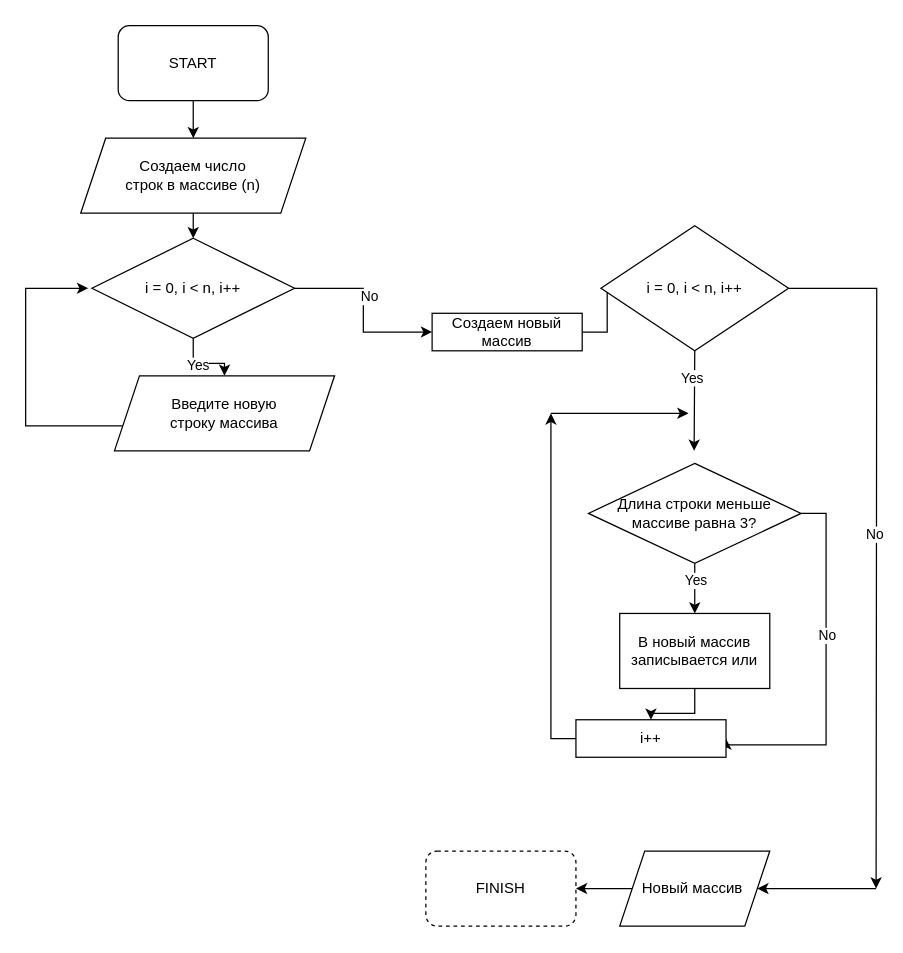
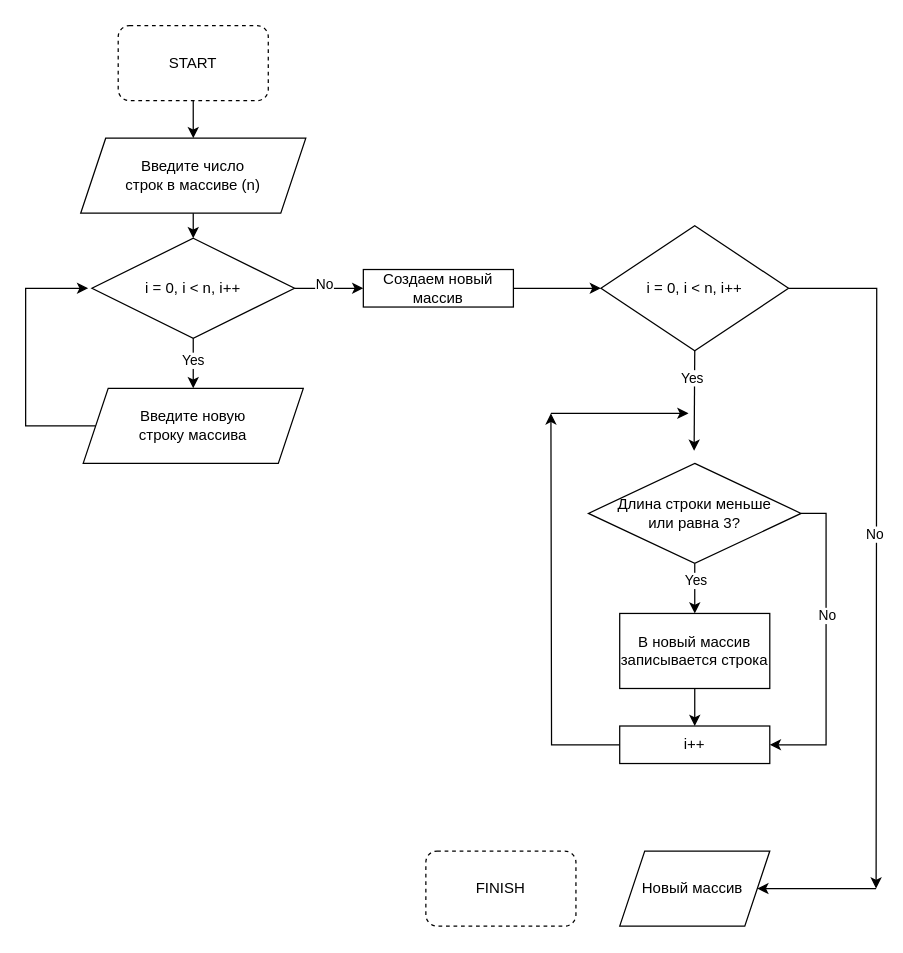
(193, 63) -> (193, 63)
(193, 176) -> (193, 176)
(507, 332) -> (438, 288)
(224, 413) -> (193, 426)
(694, 513) -> (694, 513)
(694, 651) -> (694, 651)
(651, 738) -> (694, 744)
(601, 888) -> none
